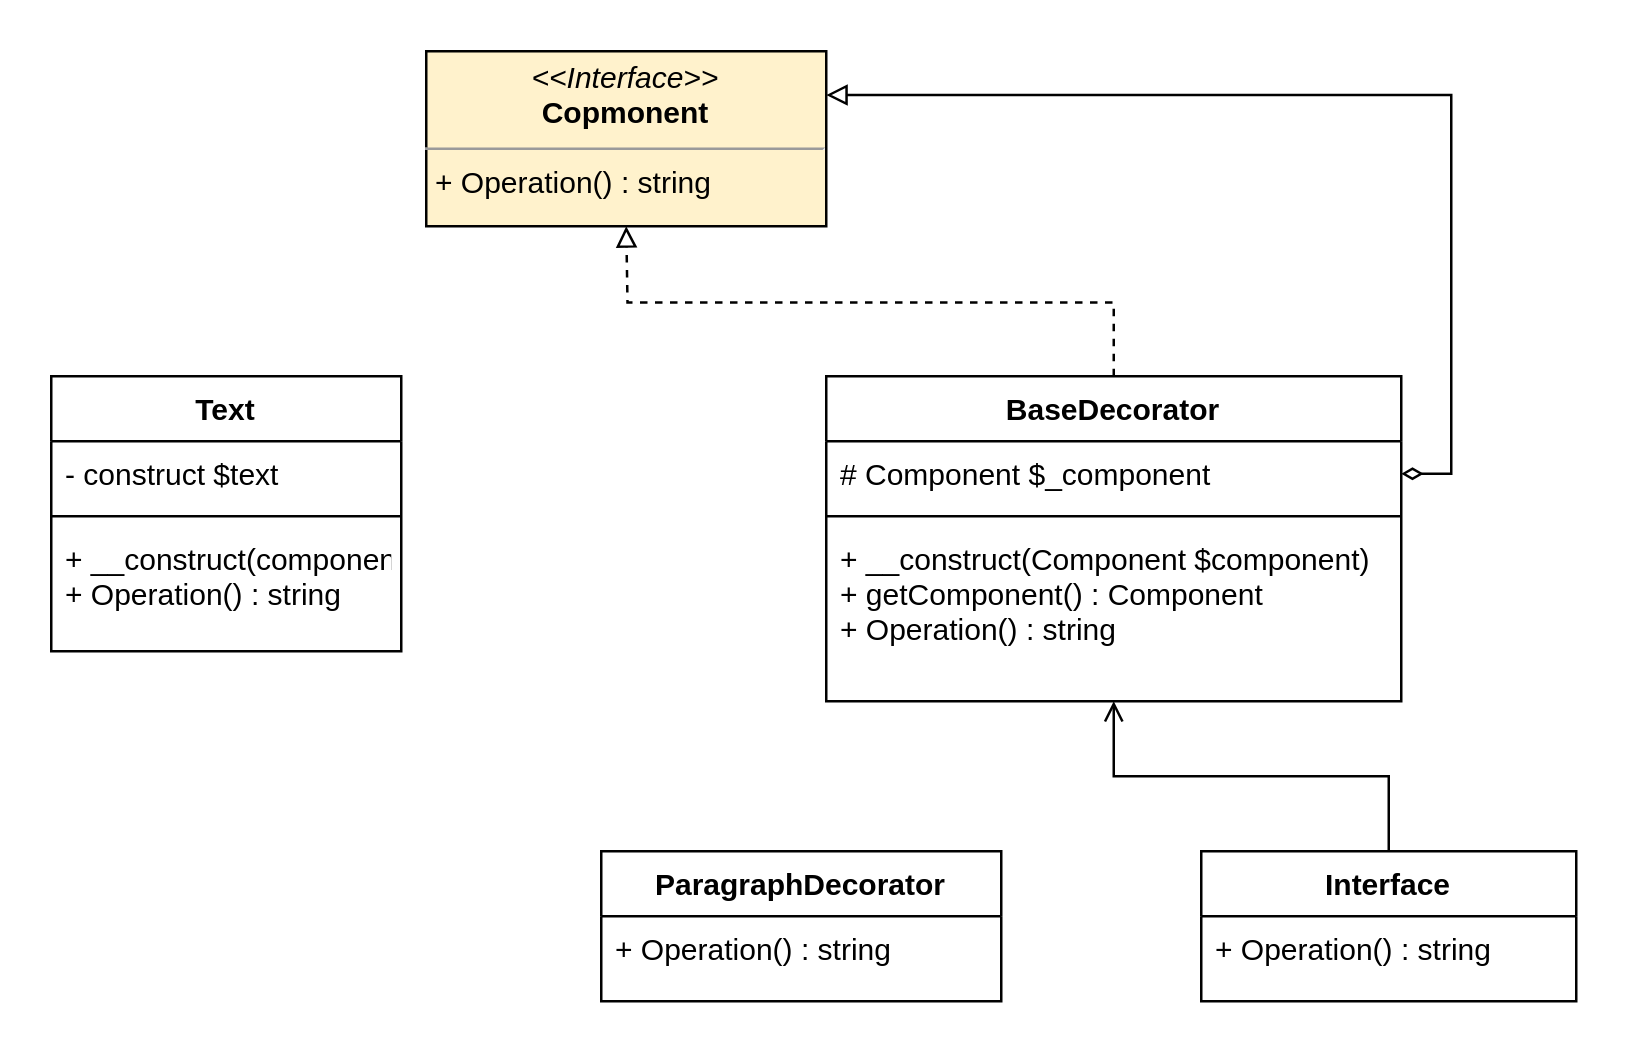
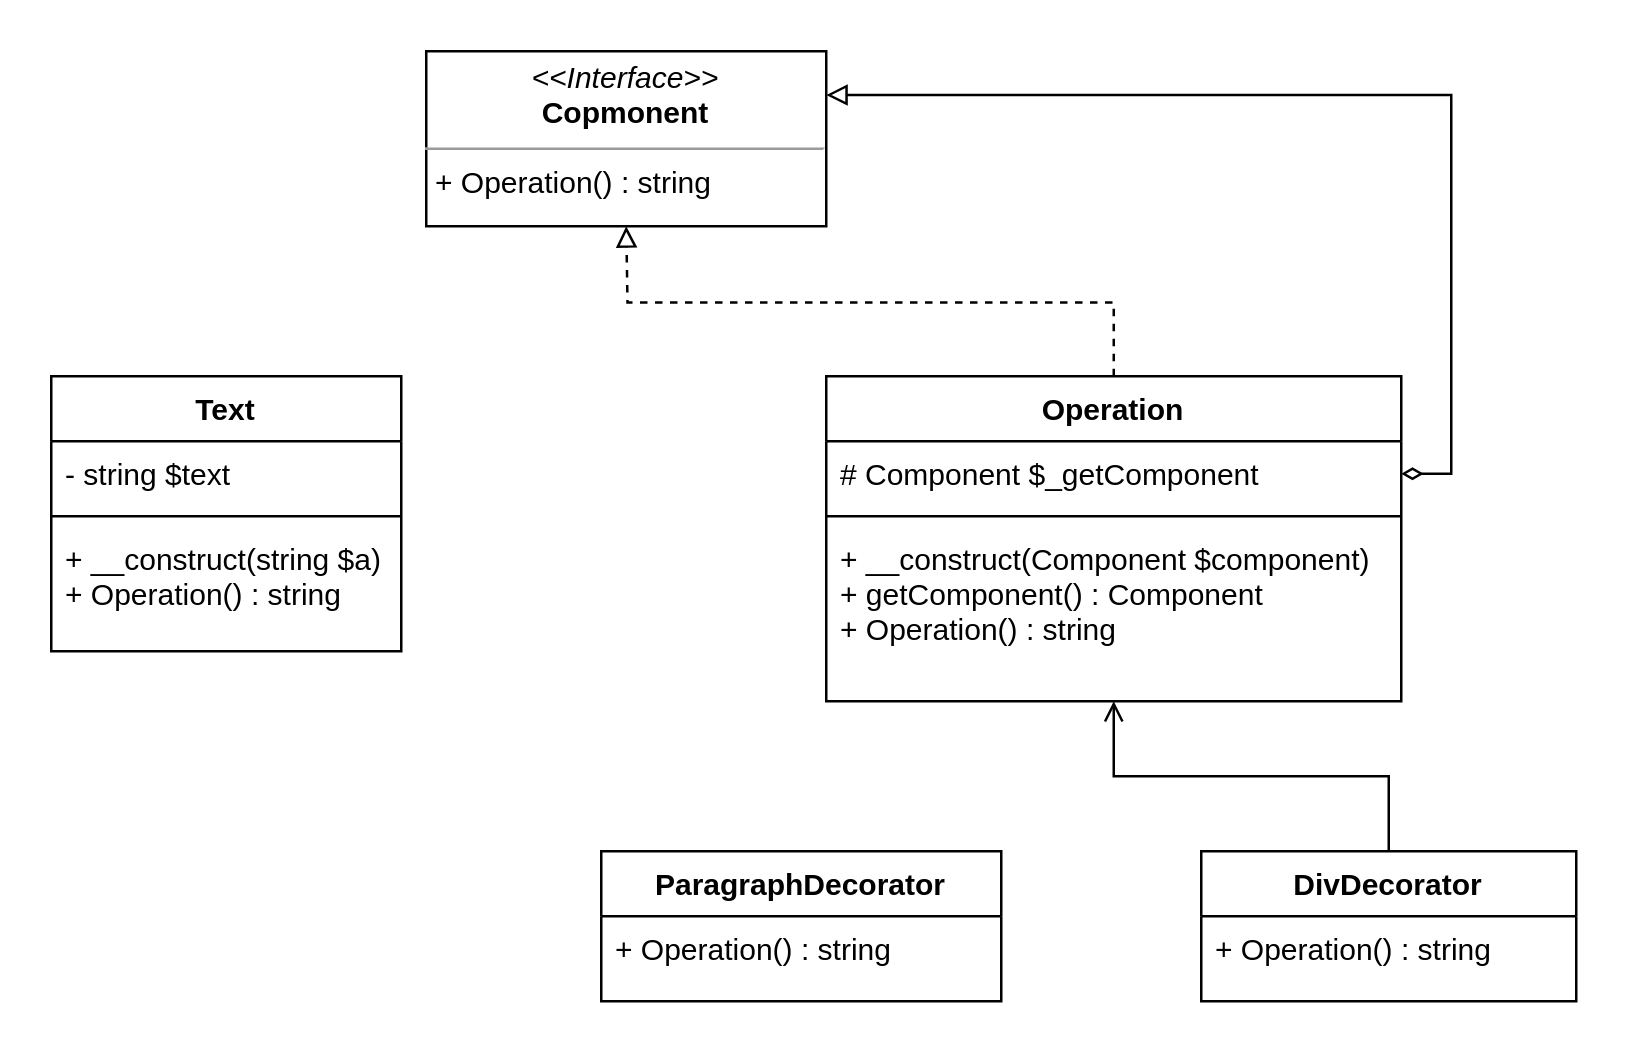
(626, 139) -> (626, 139)
(1113, 410) -> (1113, 410)
(200, 475) -> (171, 475)
(1025, 475) -> (1051, 475)
(284, 560) -> (255, 560)
(1388, 885) -> (1388, 885)
